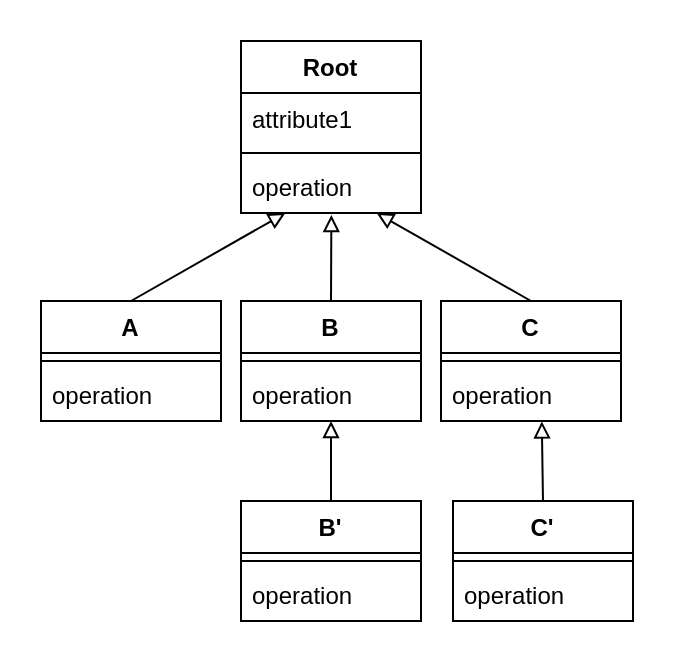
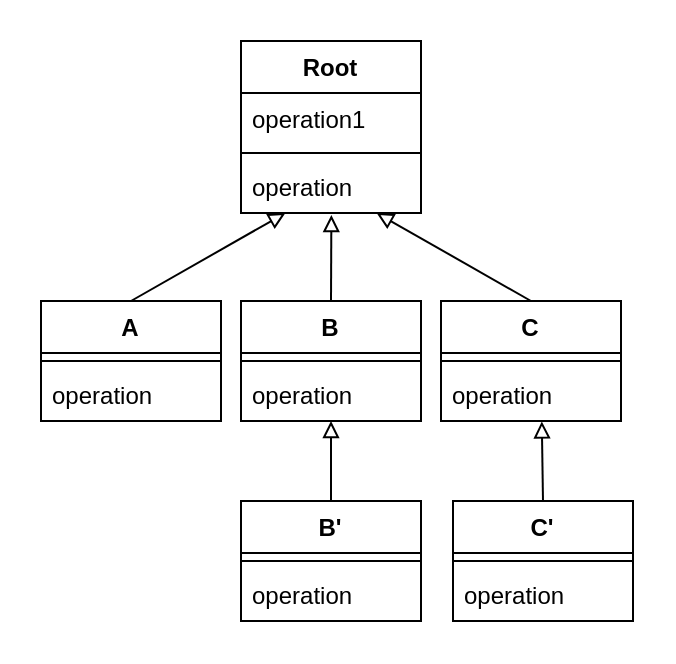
(317, 121) -> (317, 121)
